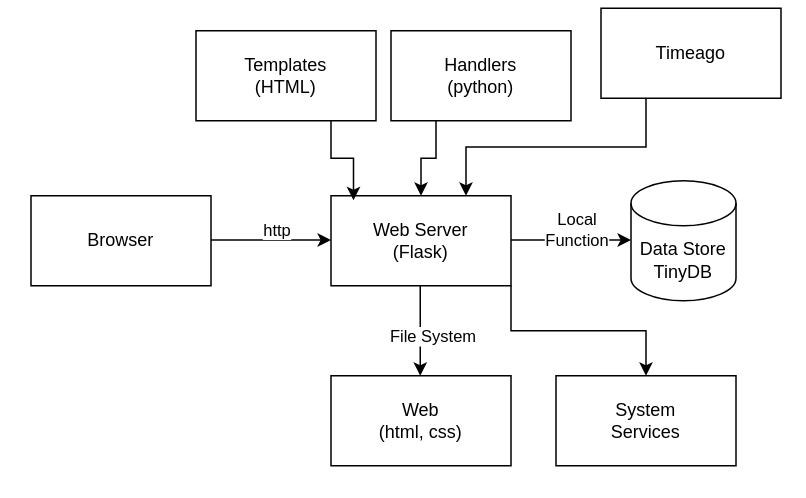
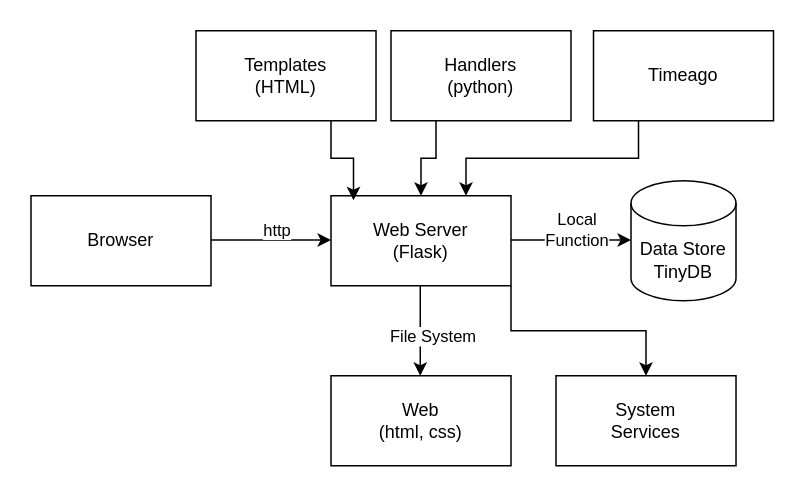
(691, 53) -> (683, 76)
